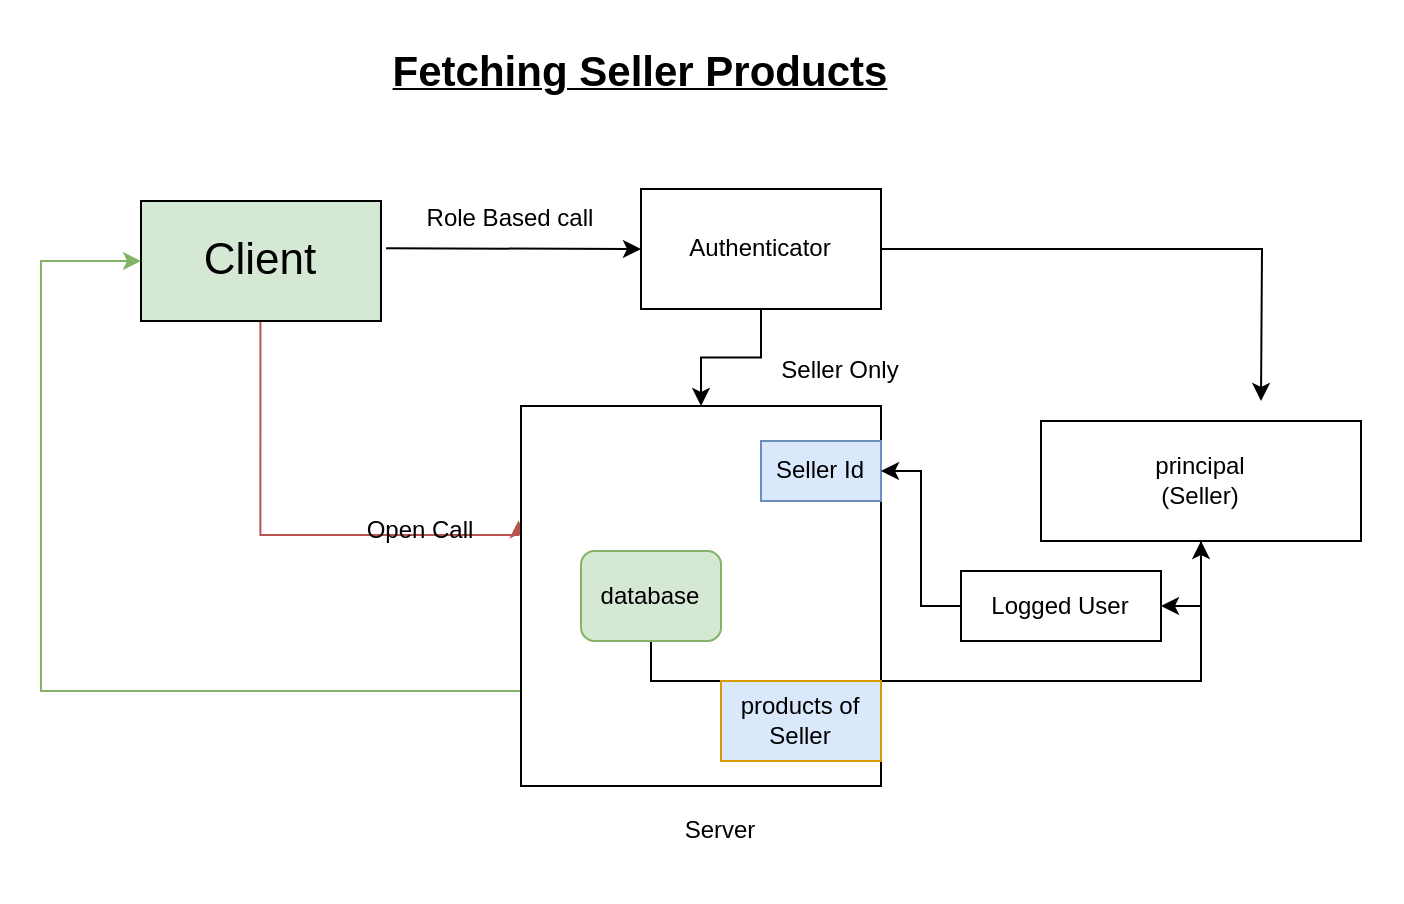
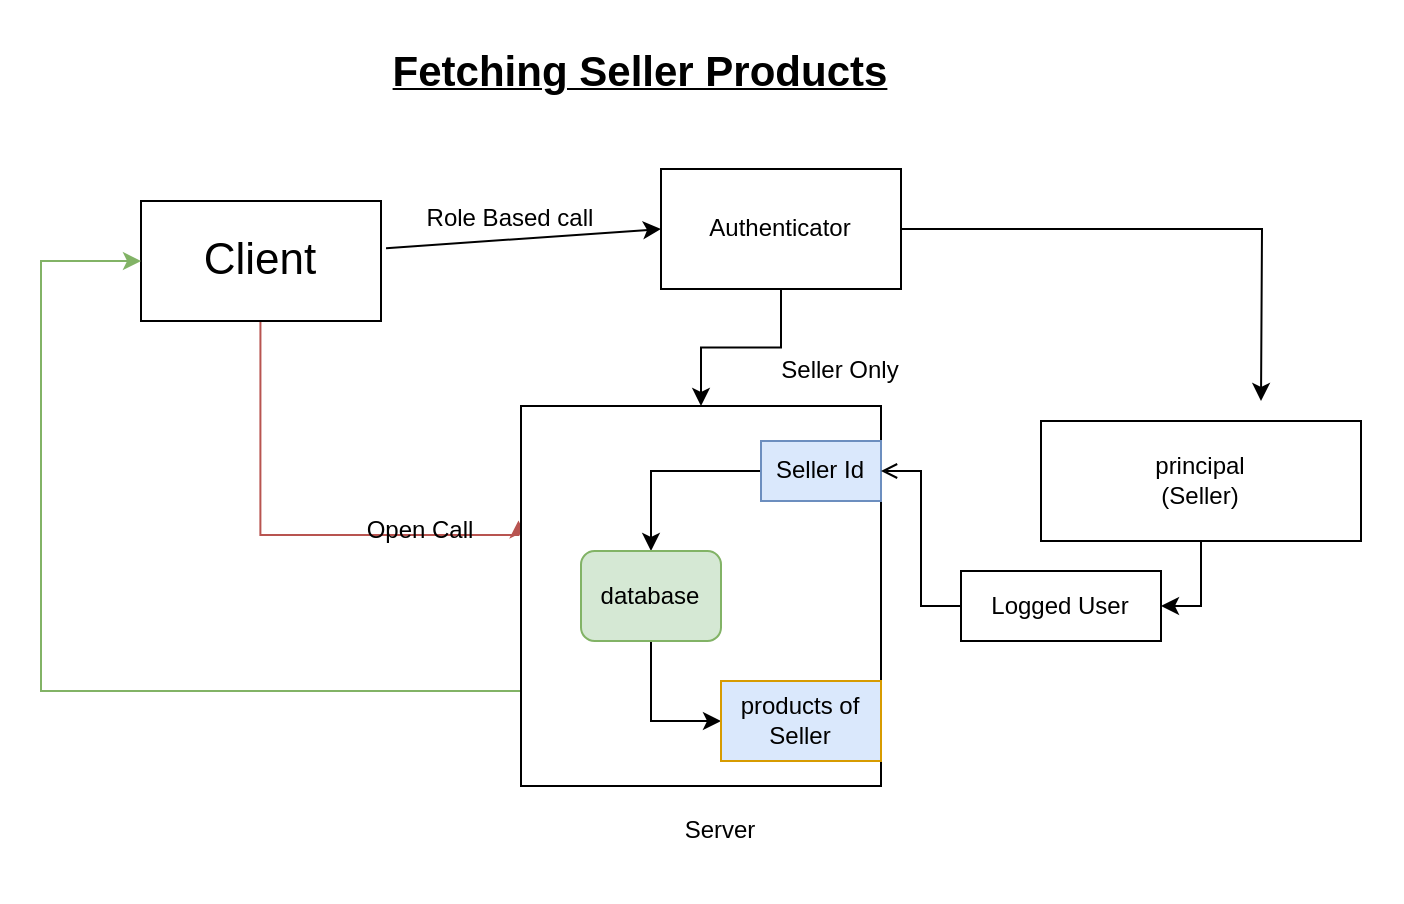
(761, 249) -> (781, 229)
(261, 261) -> (261, 261)
none -> (673, 471)
(896, 471) -> (893, 471)
(1076, 681) -> (658, 721)
